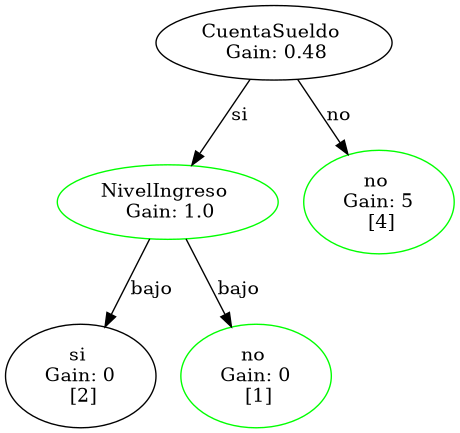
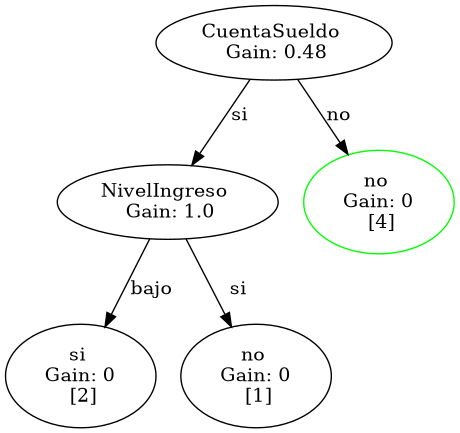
(168, 202) -> (168, 202)
(379, 202) -> (379, 202)
(239, 289) -> (239, 289)
(256, 376) -> (256, 376)
